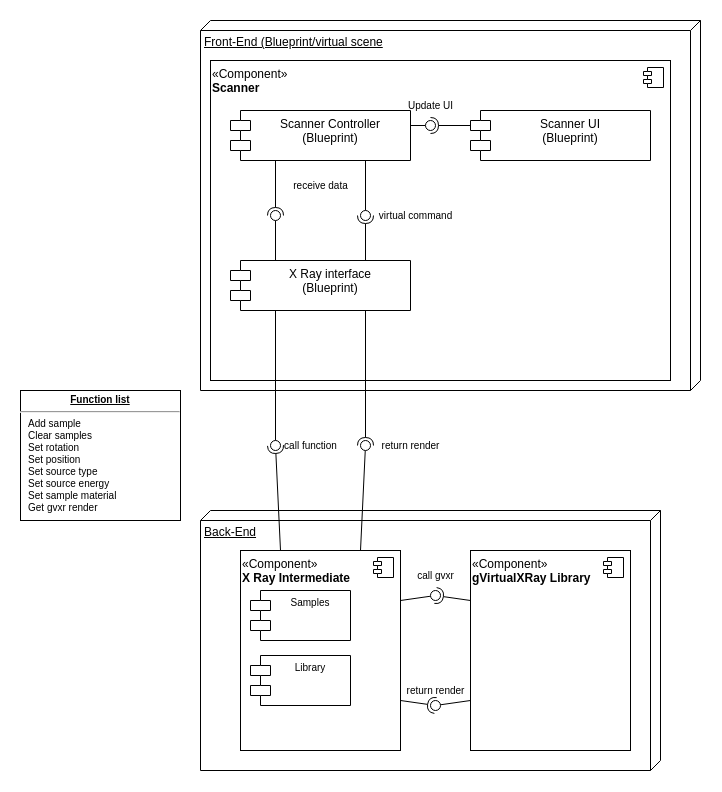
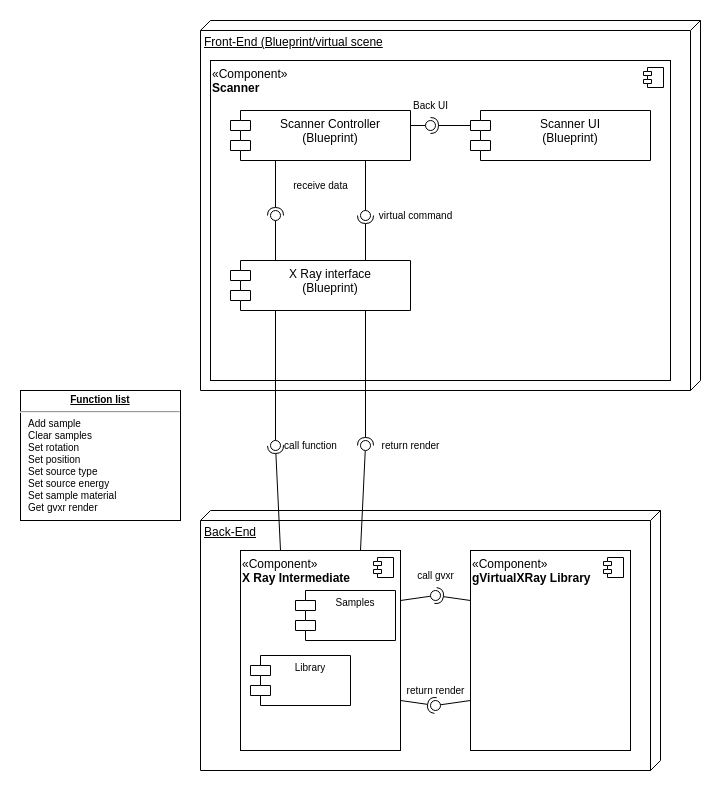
(431, 106) -> (431, 106)
(301, 616) -> (346, 616)
